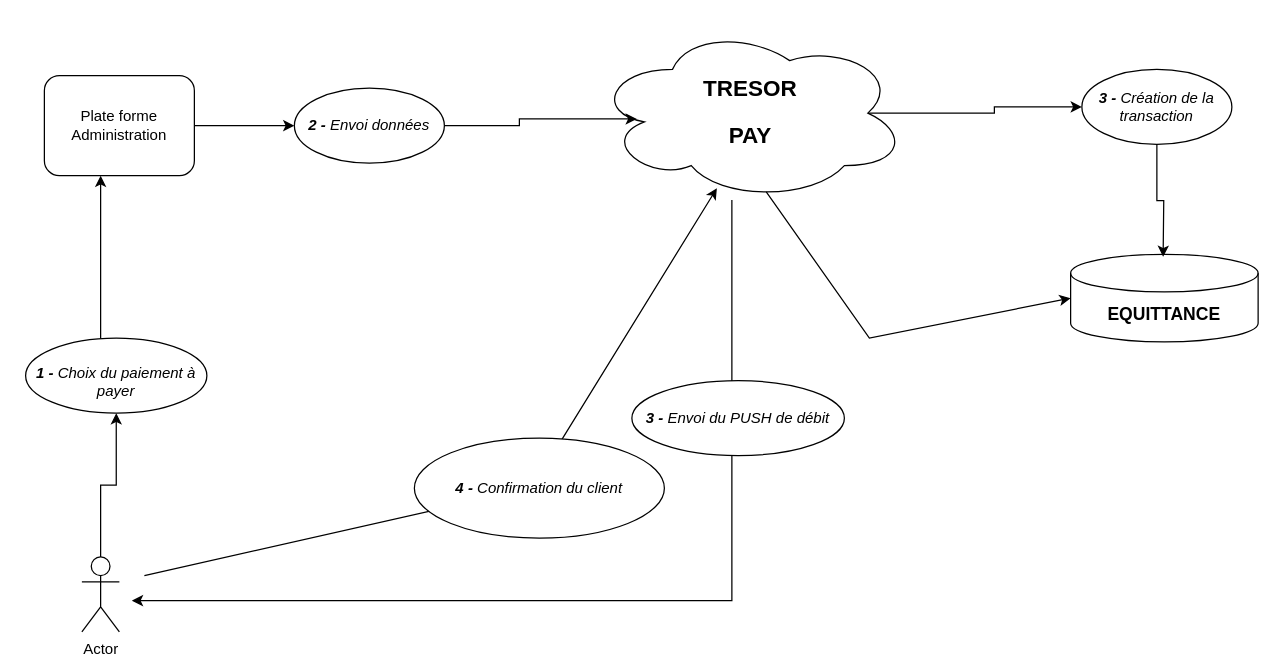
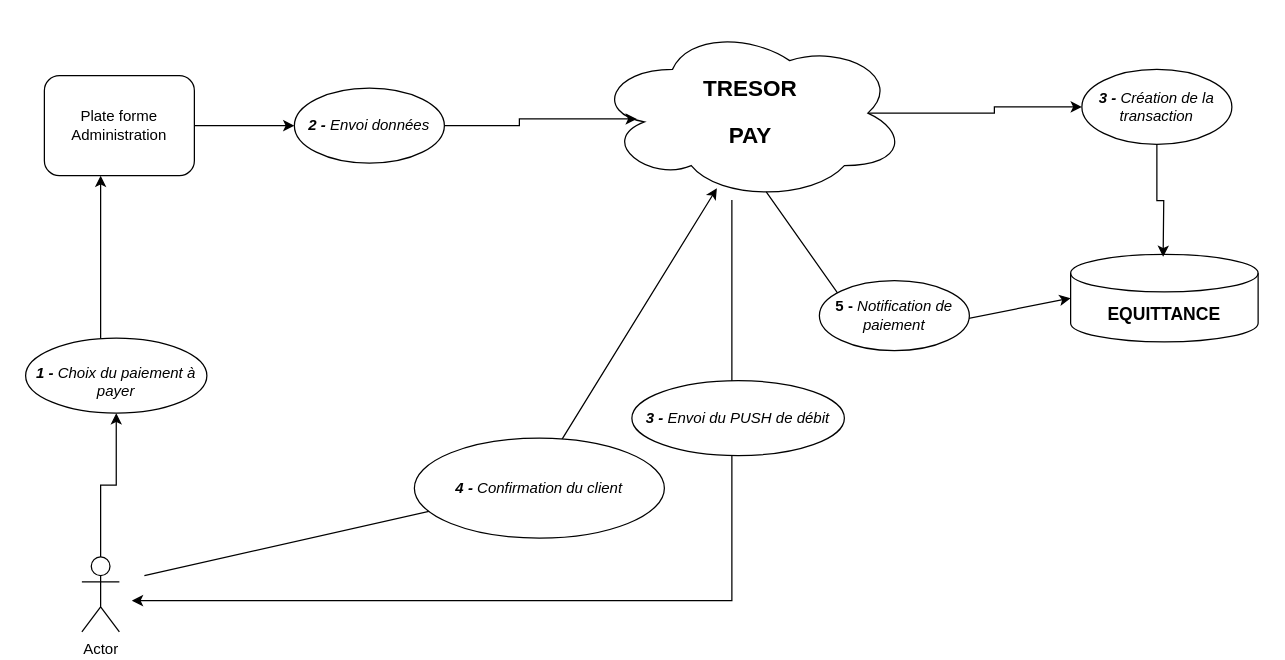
none -> (894, 316)
